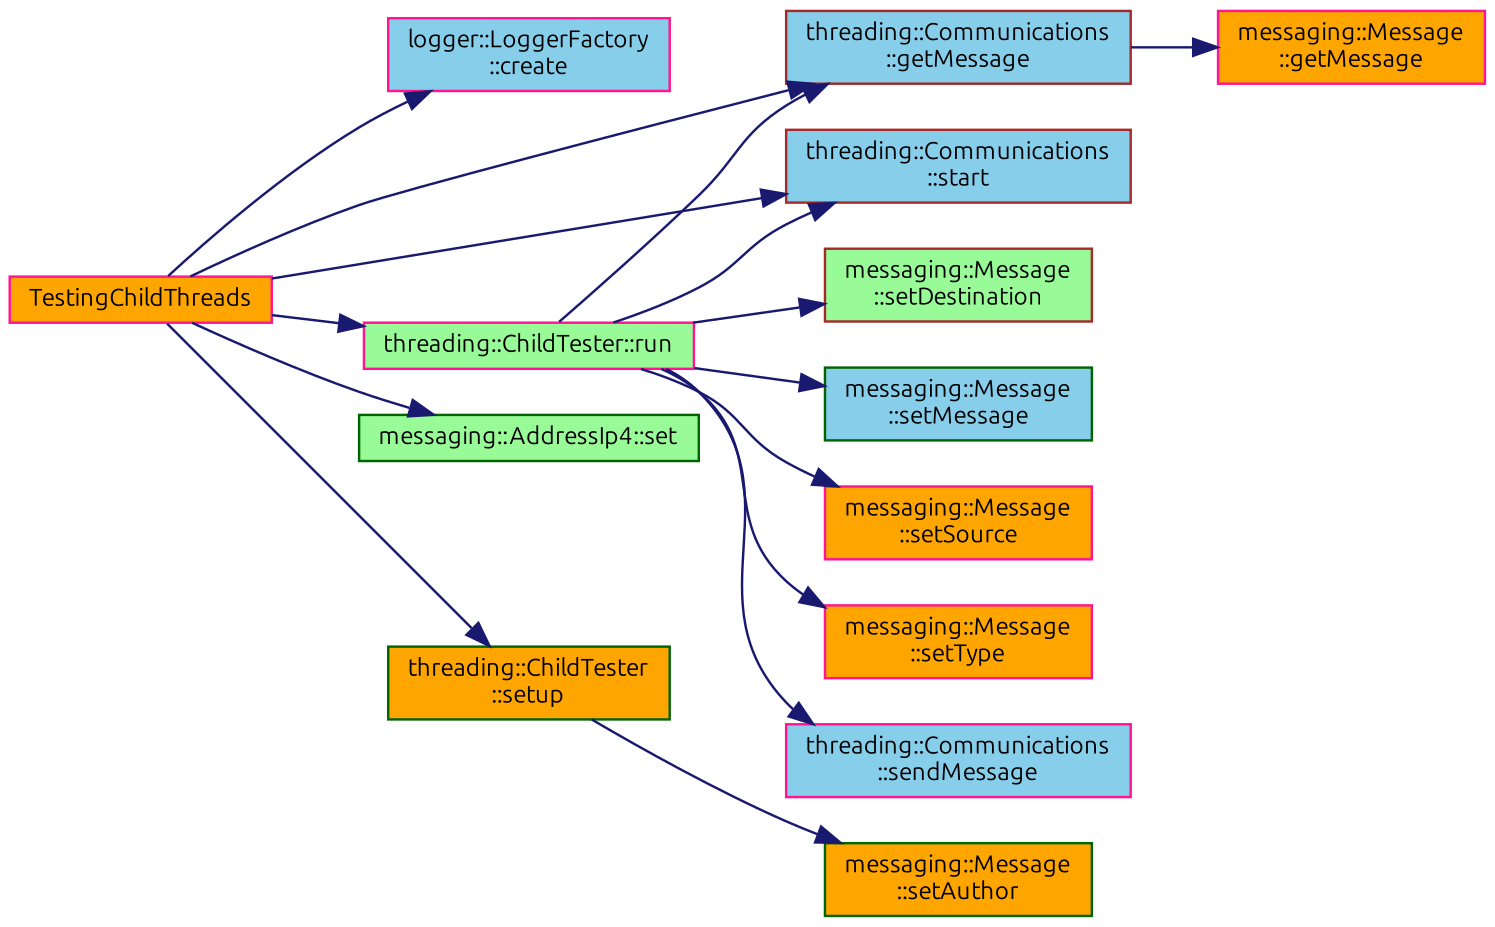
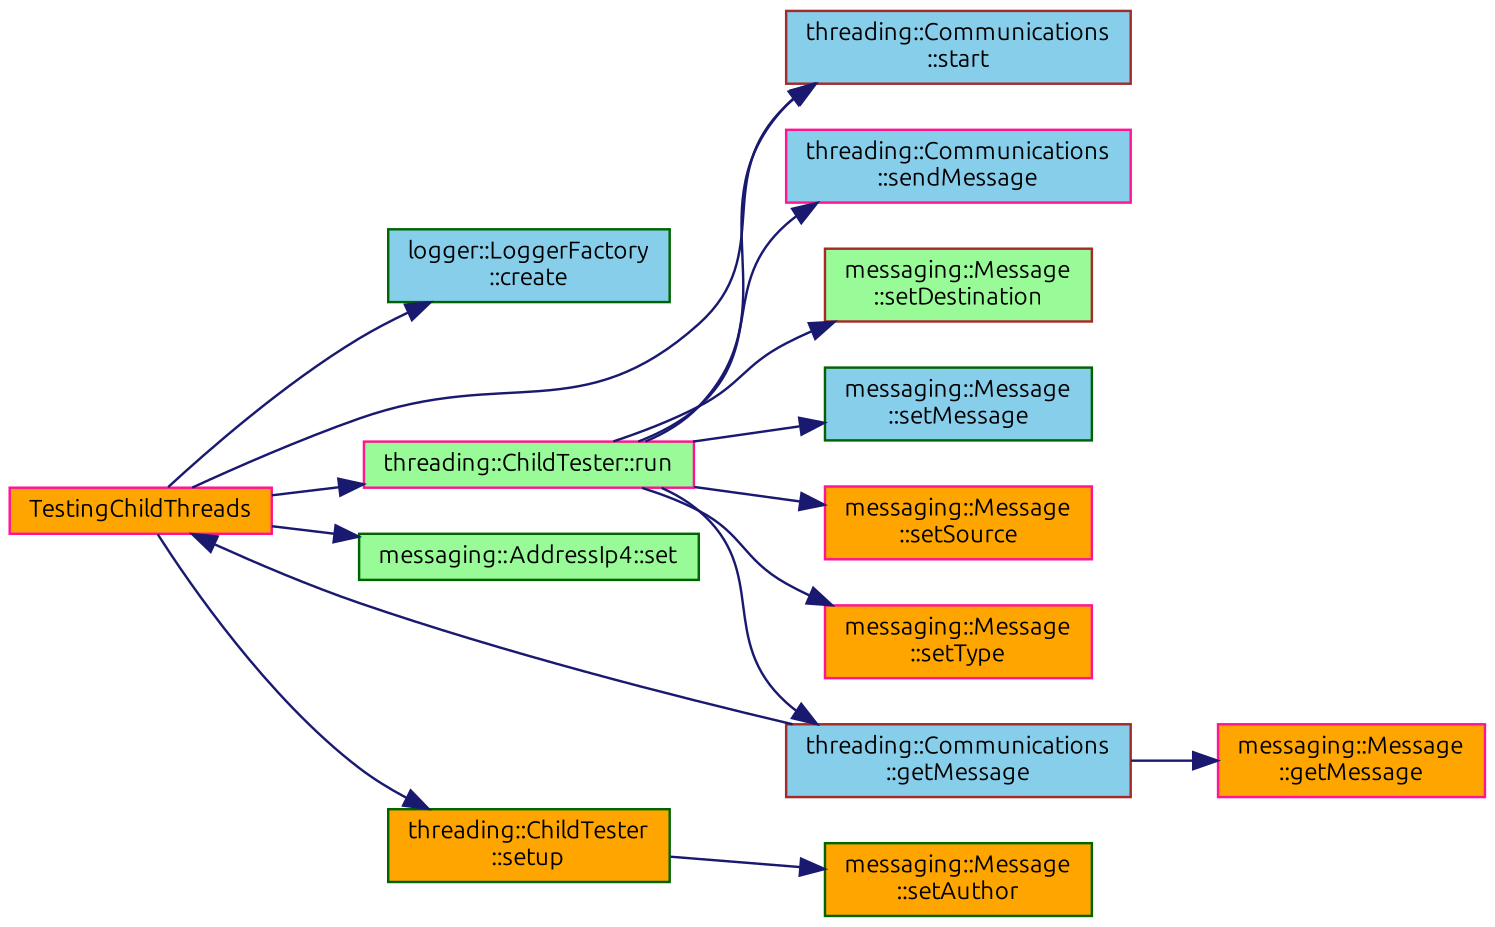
(529, 55) -> (529, 266)
(485, 170) -> (500, 647)
